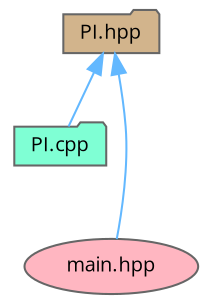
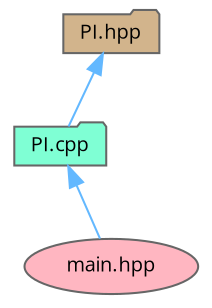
(126, 157) -> (88, 212)
